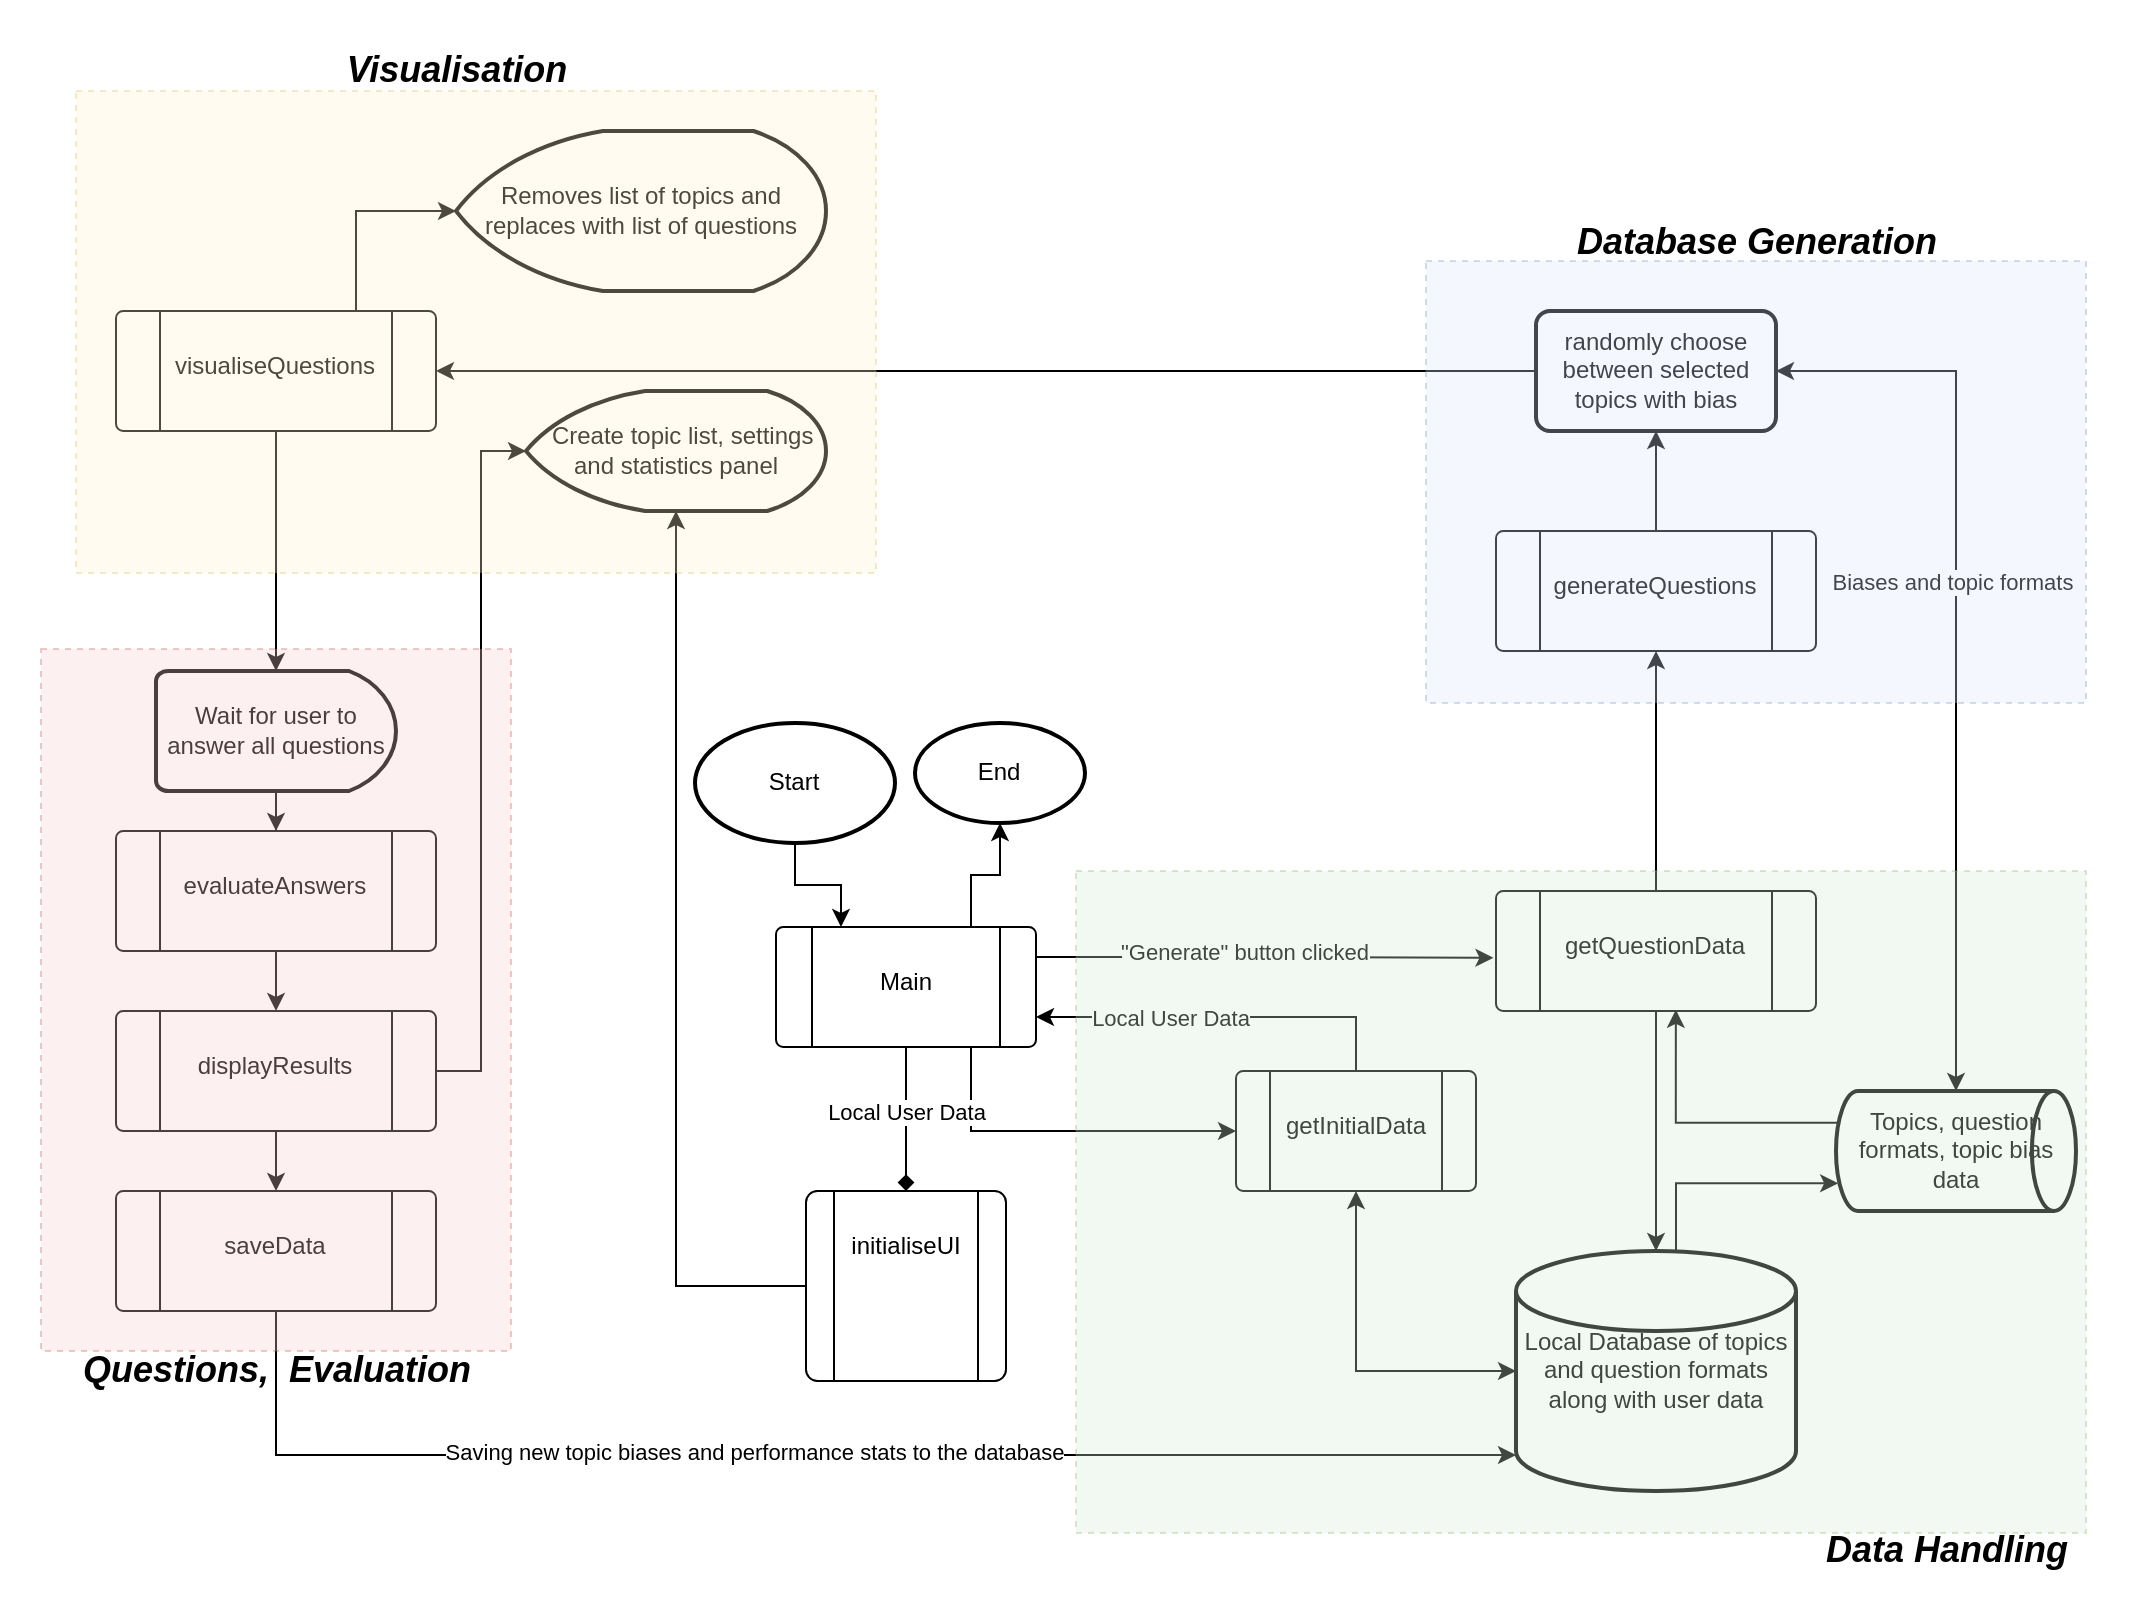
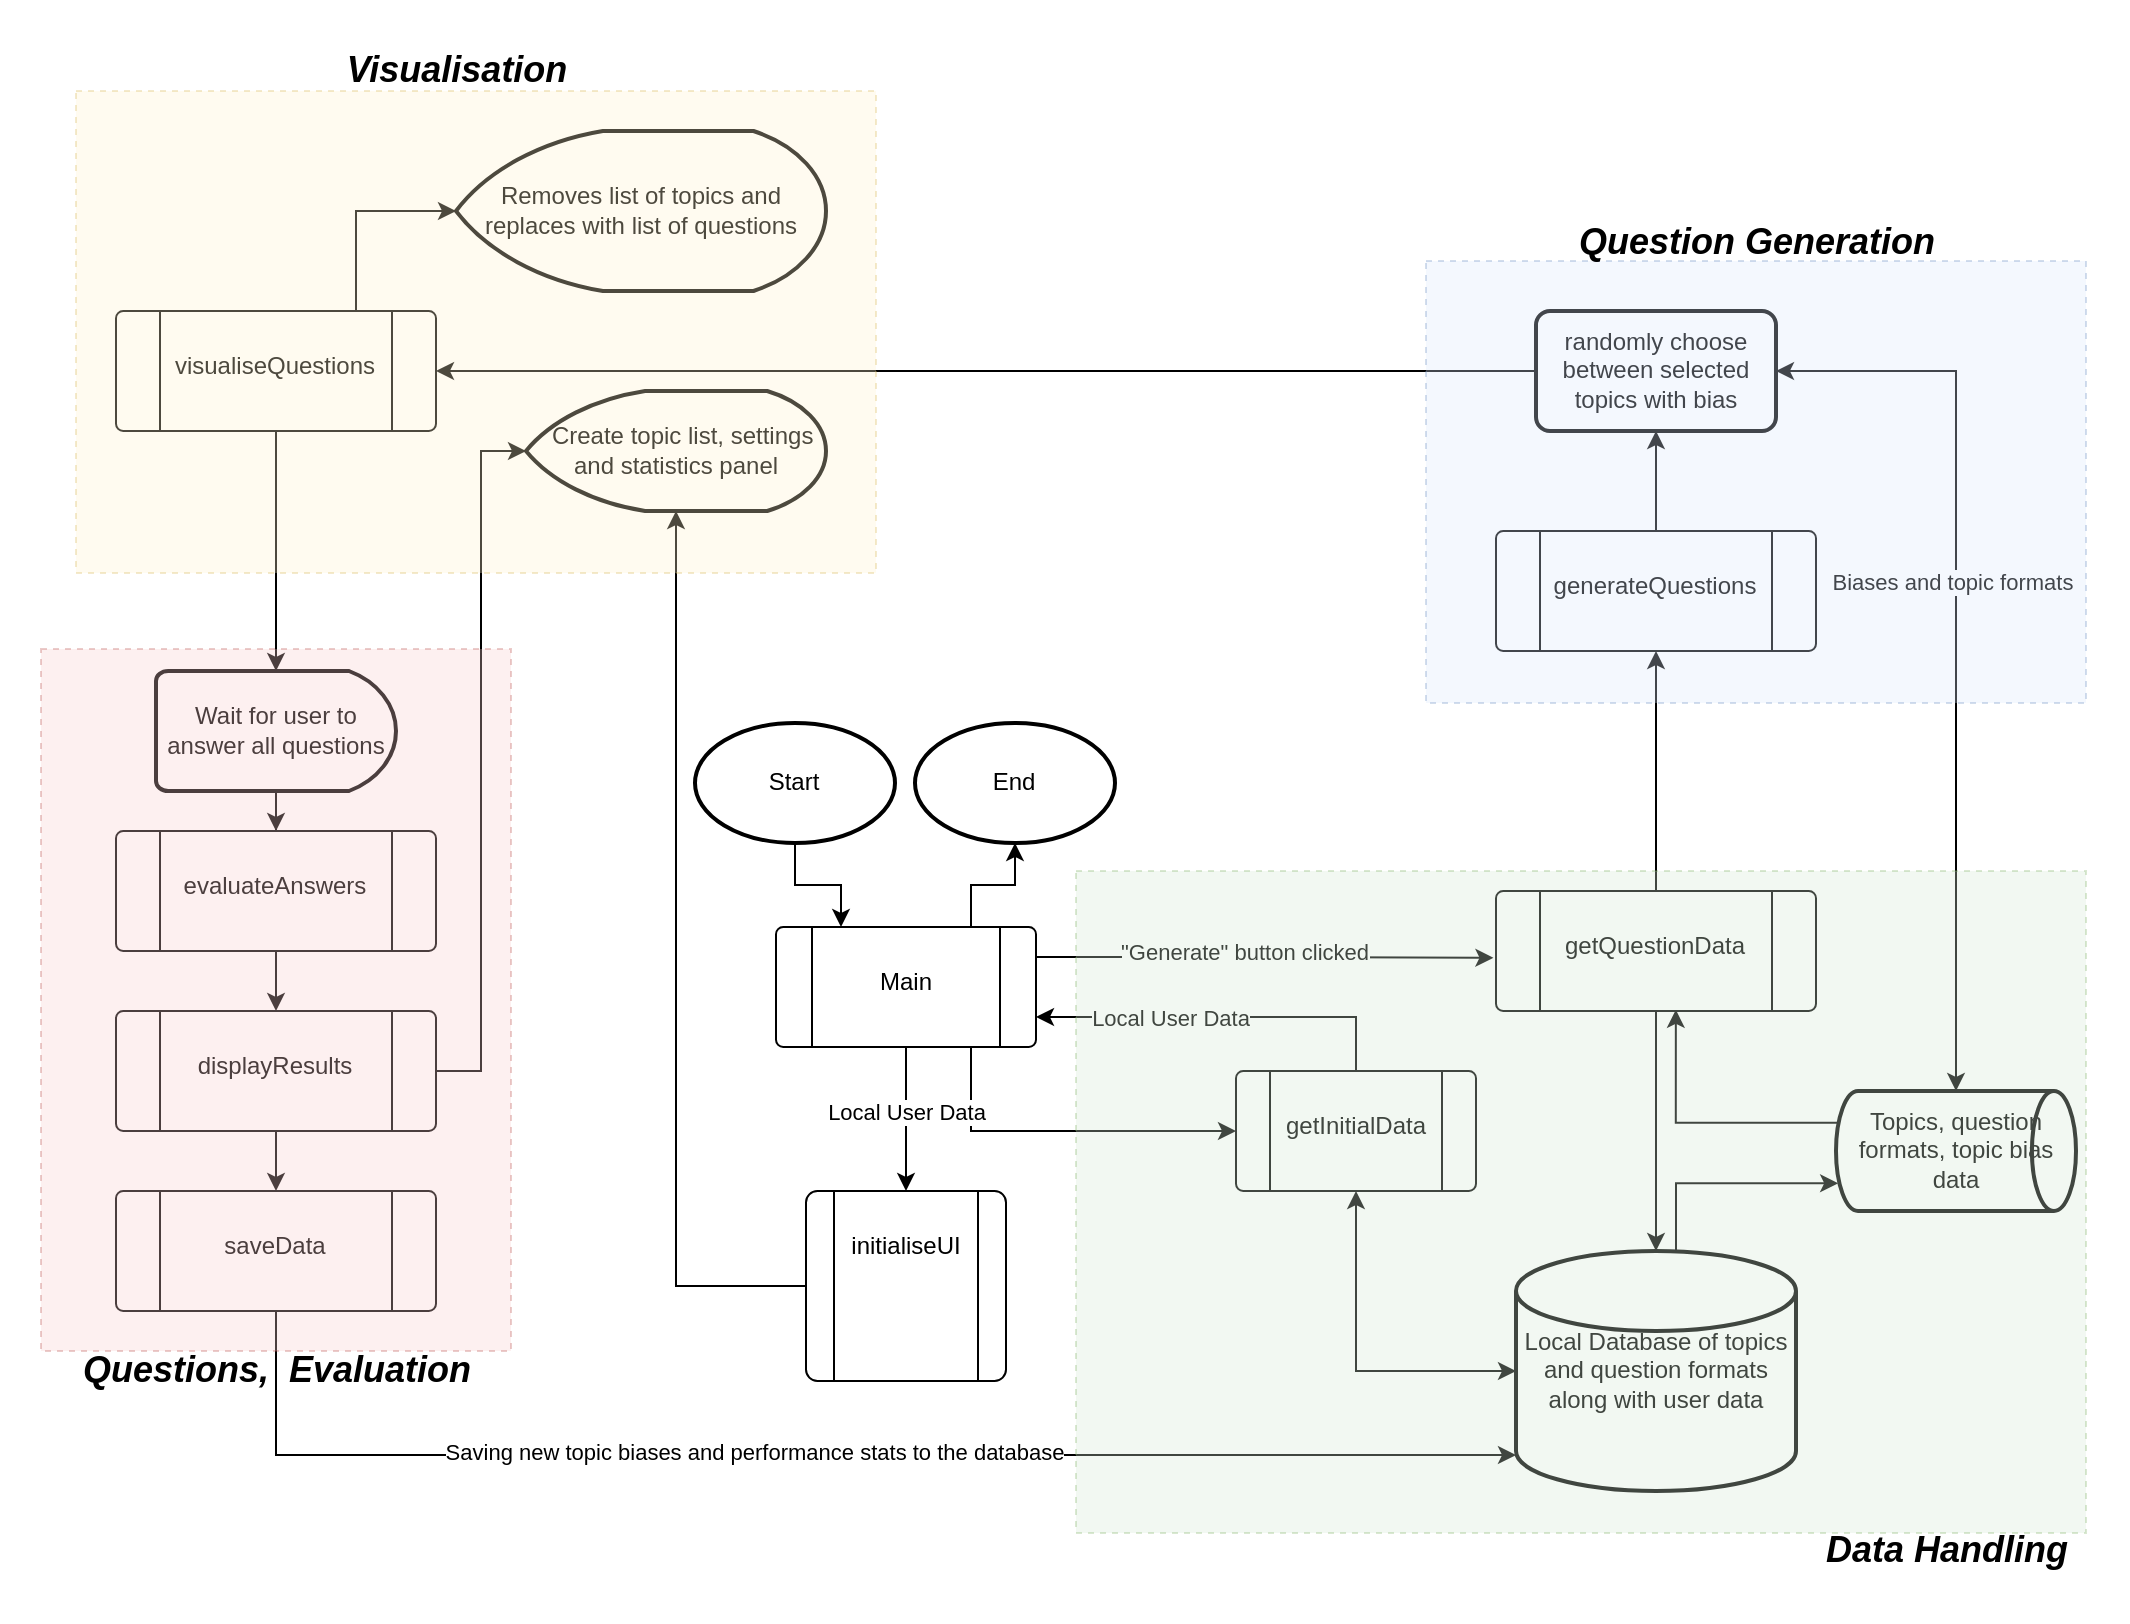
(1758, 243) -> (1758, 243)
(1000, 773) -> (1015, 783)
(906, 1175) -> (906, 1176)
